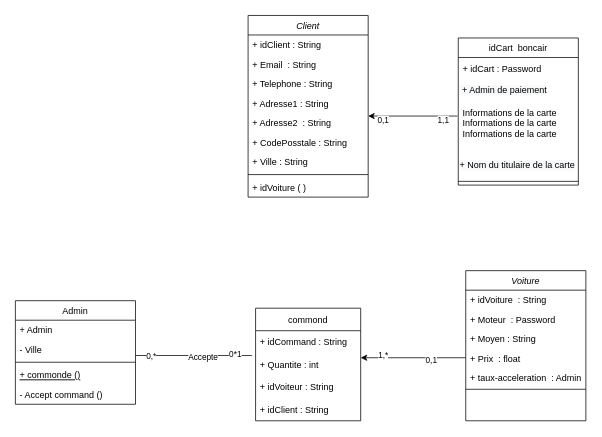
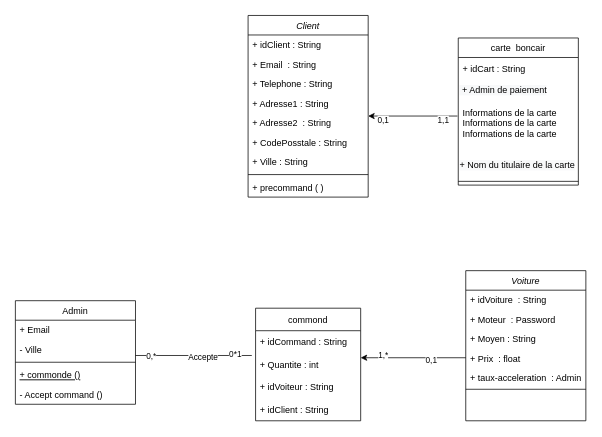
(518, 48) -> (518, 48)
(505, 69) -> (499, 69)
(284, 188) -> (289, 188)
(35, 330) -> (34, 330)
